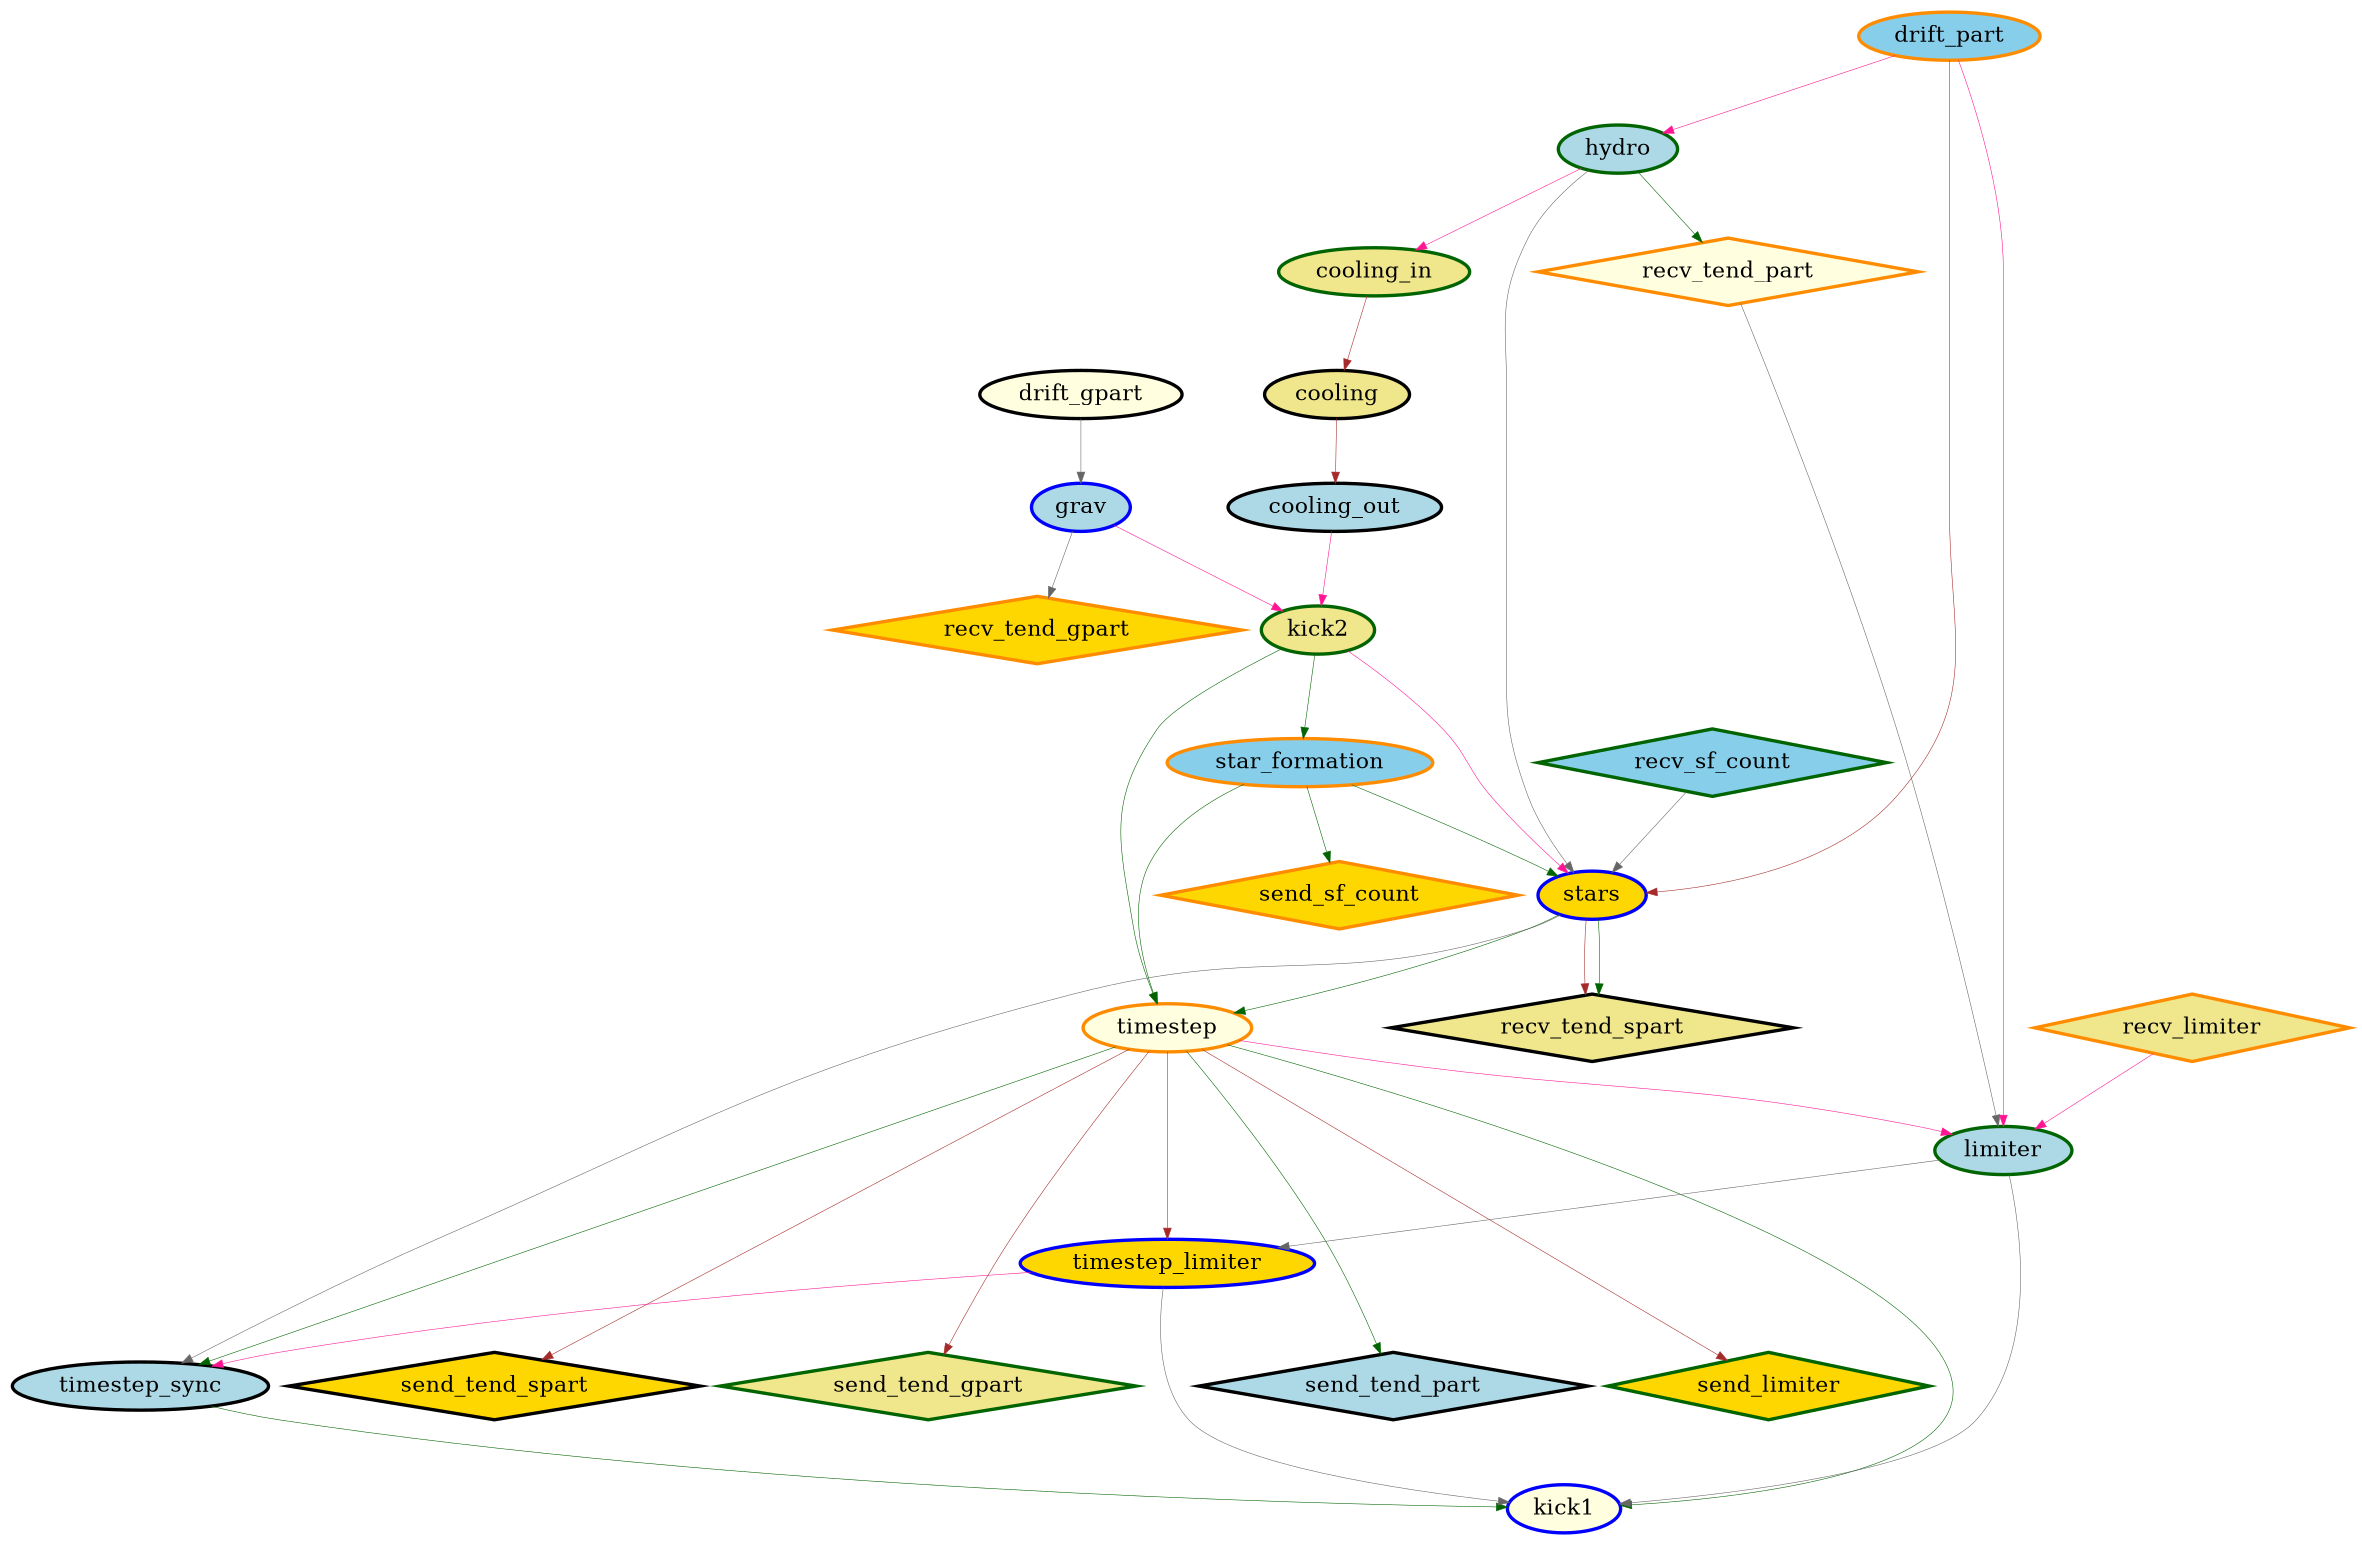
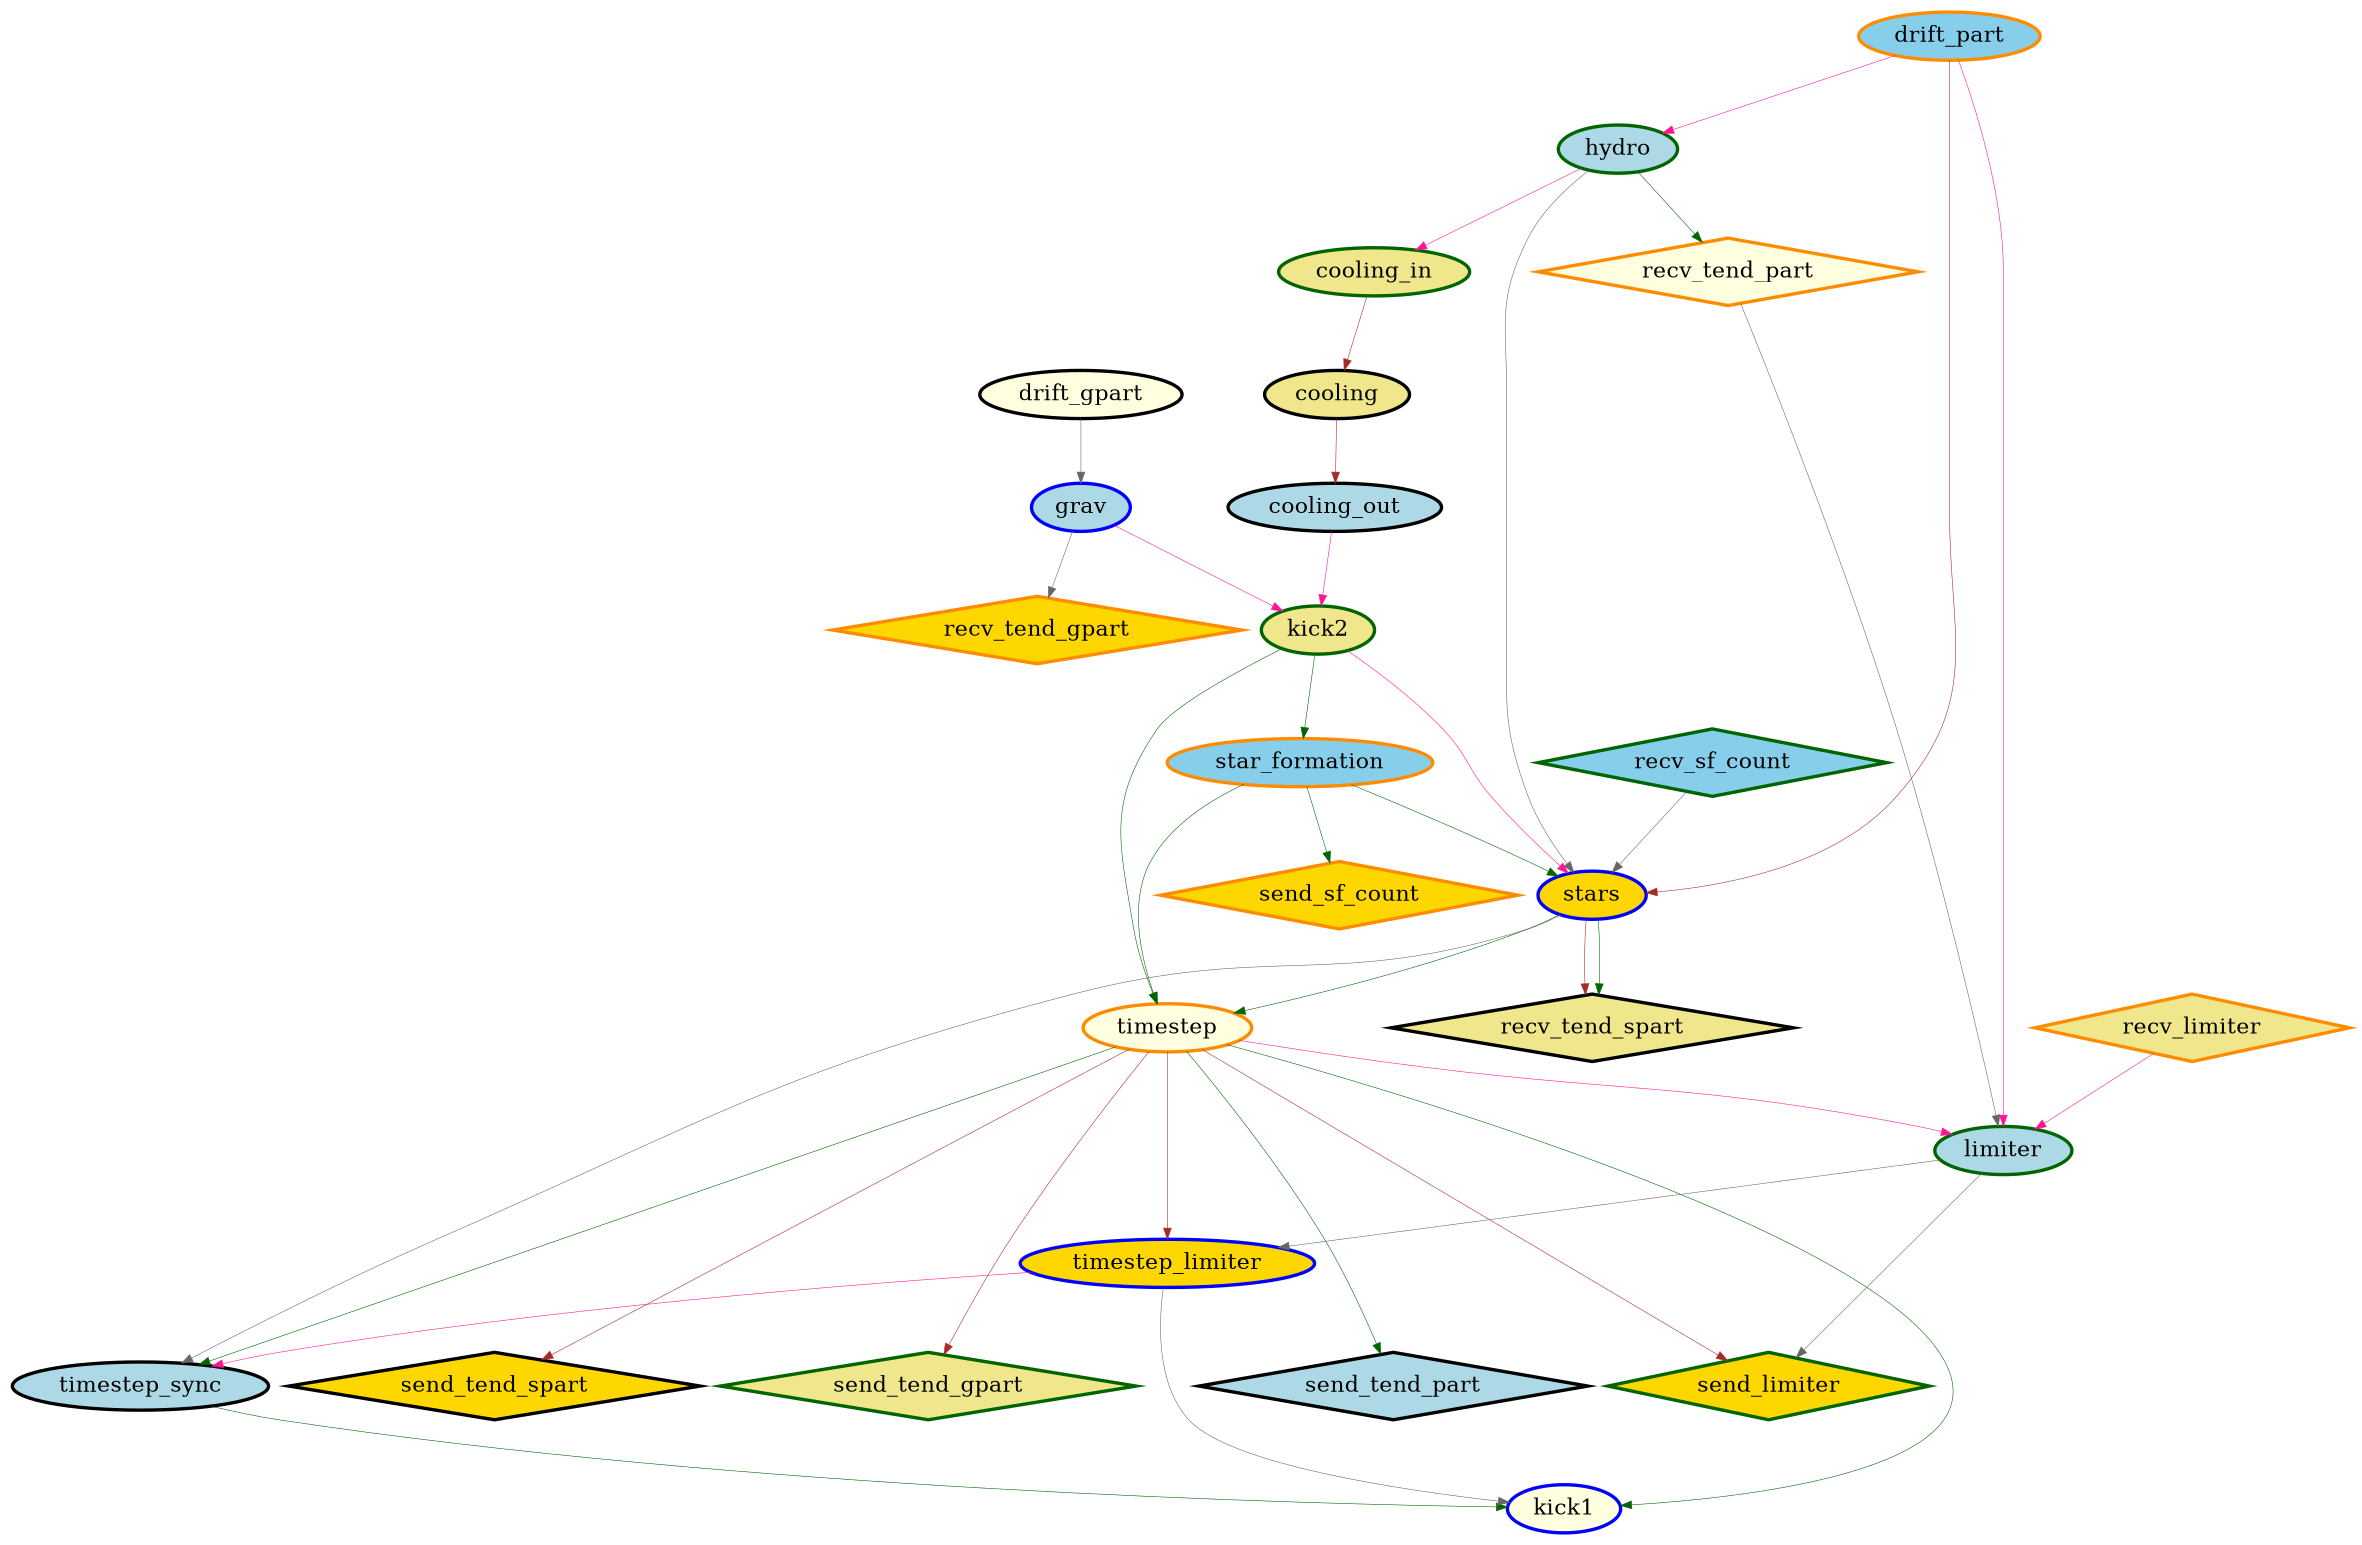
(1932, 1447) -> (1893, 1261)
